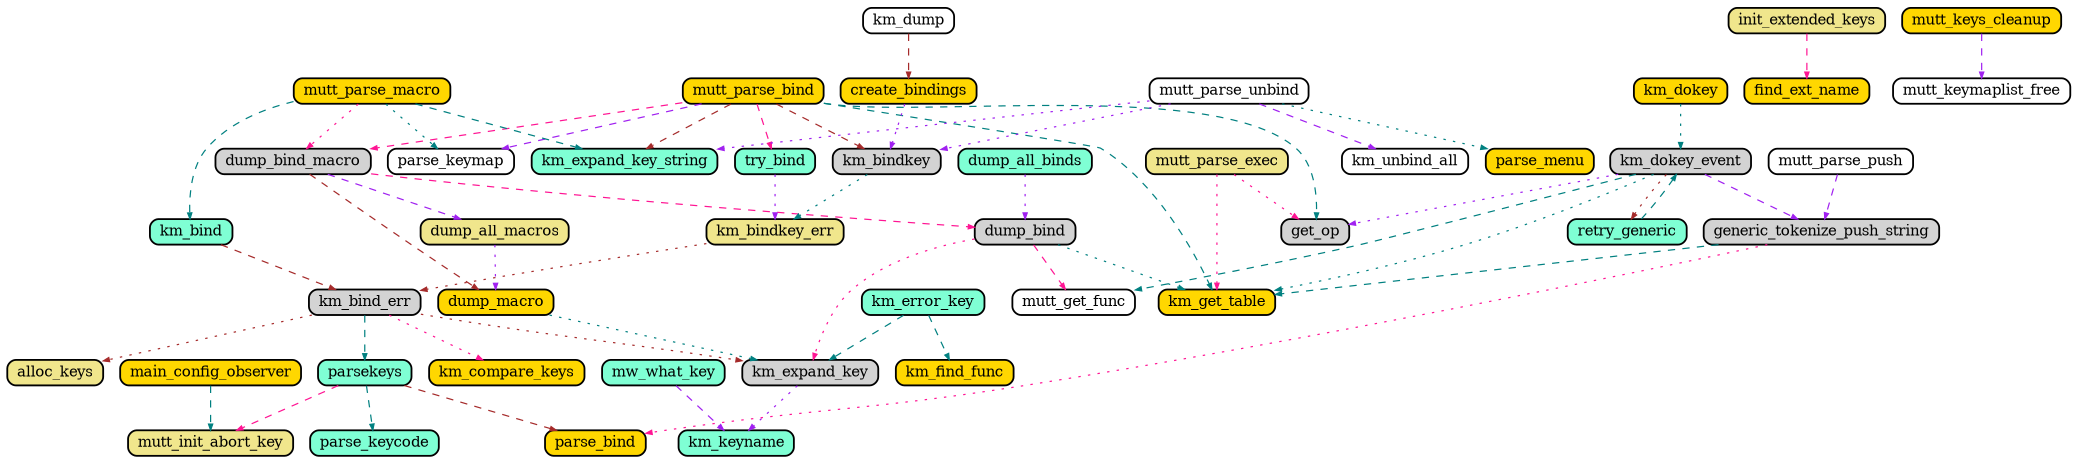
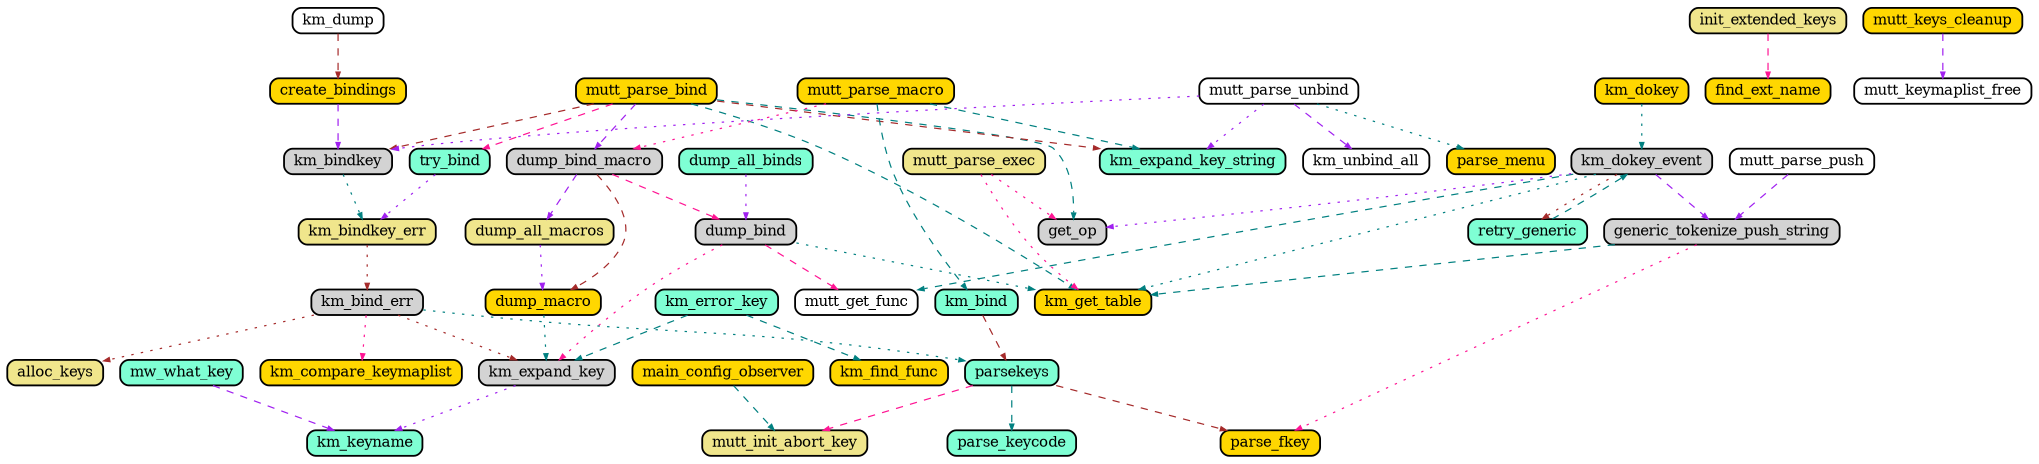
(899, 123) -> (338, 123)
(530, 125) -> (620, 121)
(451, 161) -> none
(275, 266) -> (993, 335)
(365, 334) -> (691, 332)
(507, 373) -> (361, 373)
(595, 443) -> (1270, 443)
